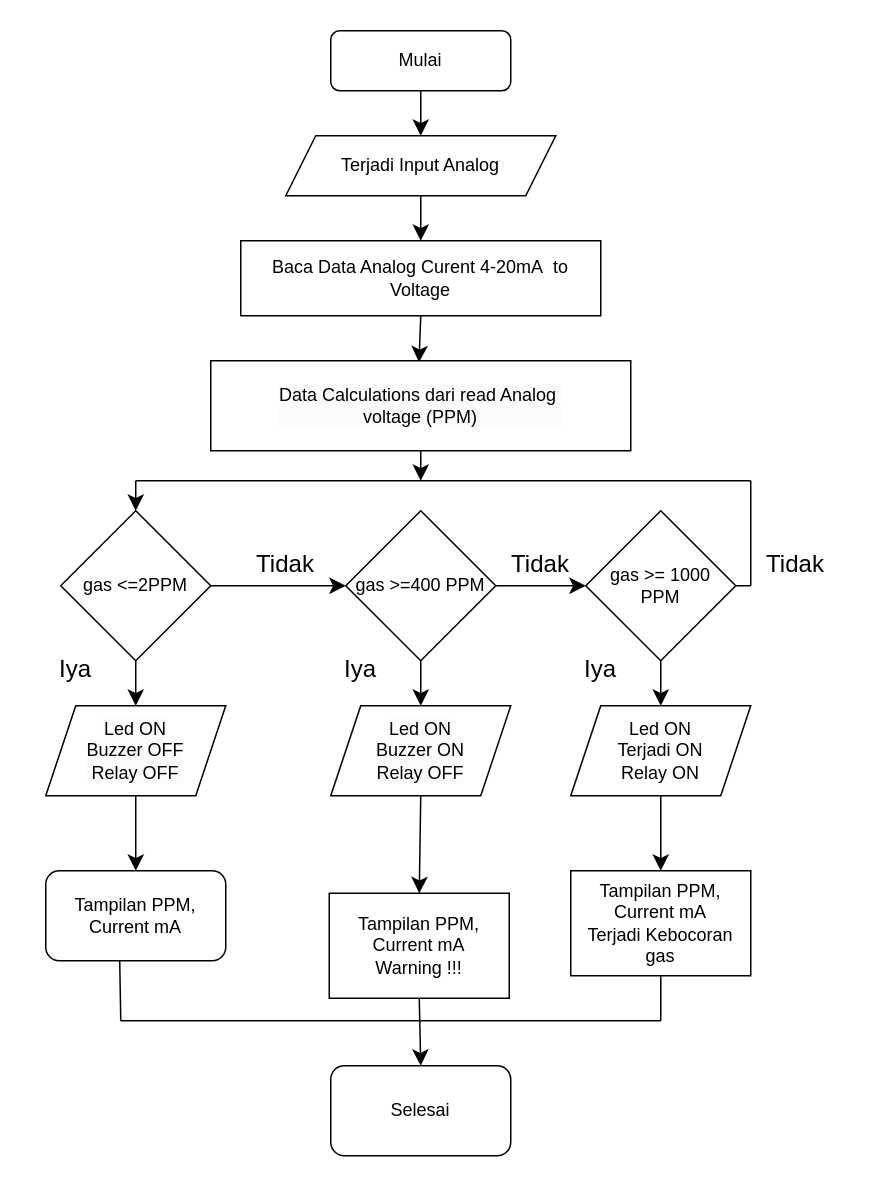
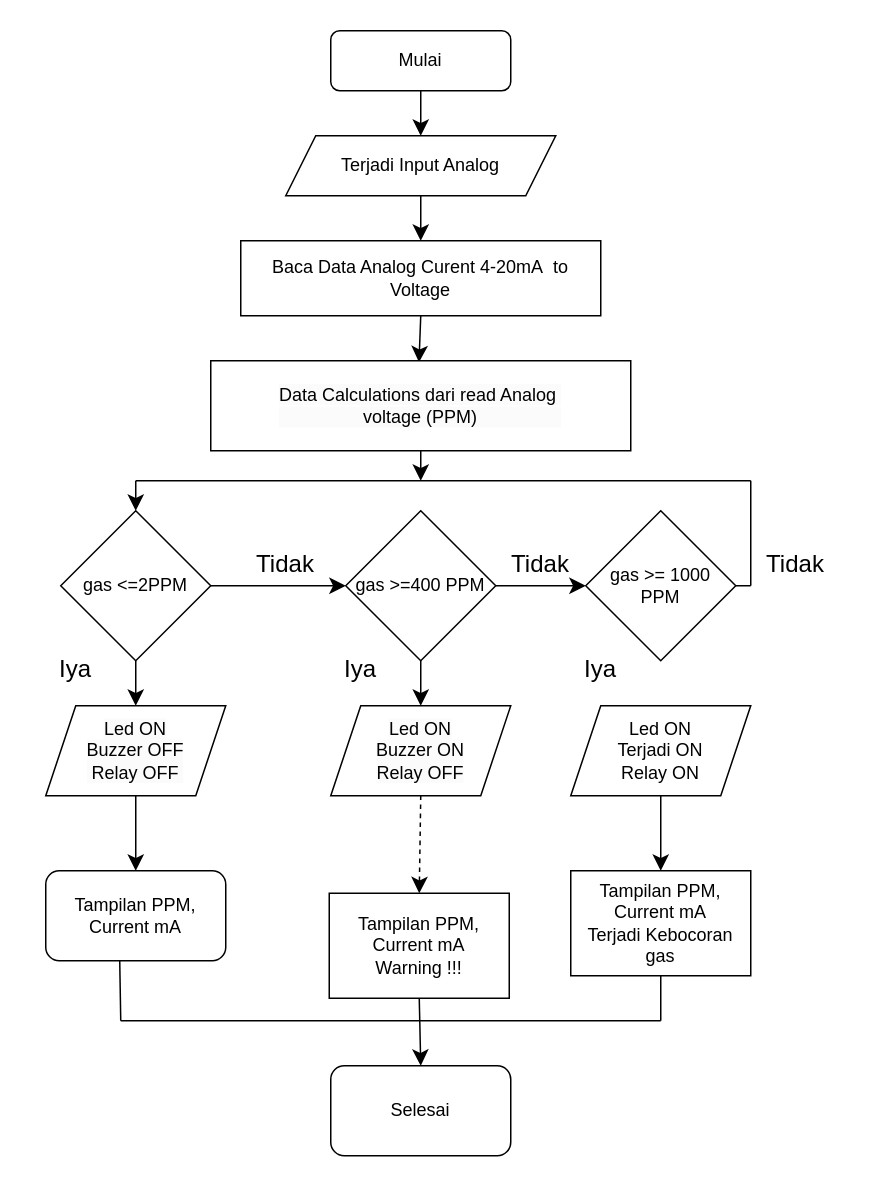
(661, 677) -> none
(420, 838) -> (420, 838)
